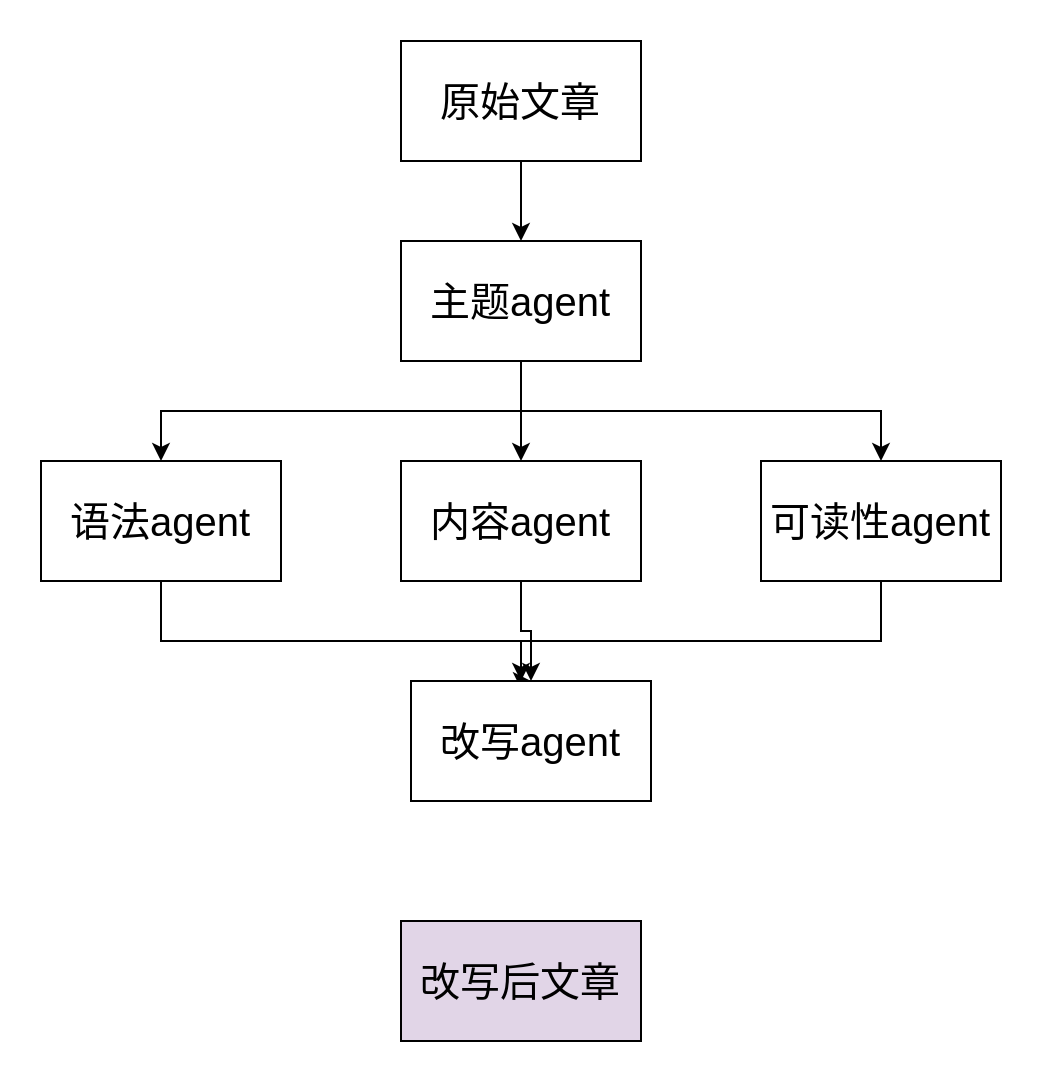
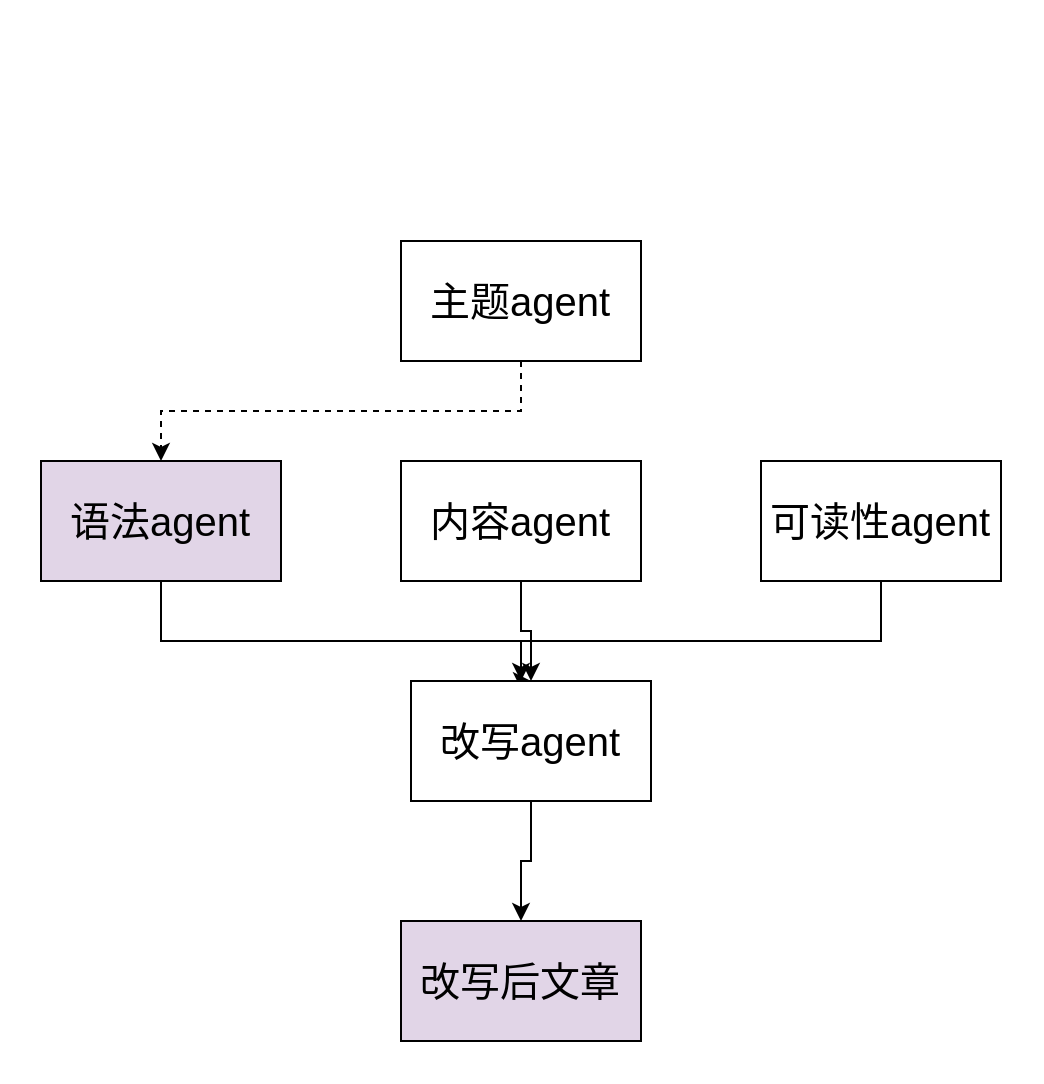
(521, 101) -> none
(521, 194) -> none
(322, 411) -> (322, 411)
(721, 411) -> none
(521, 431) -> none
(161, 521) -> (161, 521)
none -> (531, 859)
